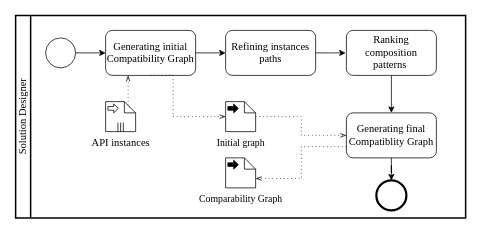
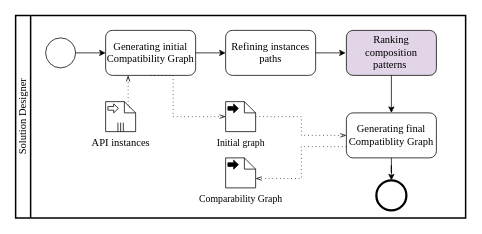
(391, 53) -> (391, 53)
